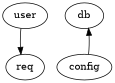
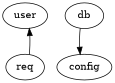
(20, 38) -> (30, 45)
(89, 45) -> (80, 38)
